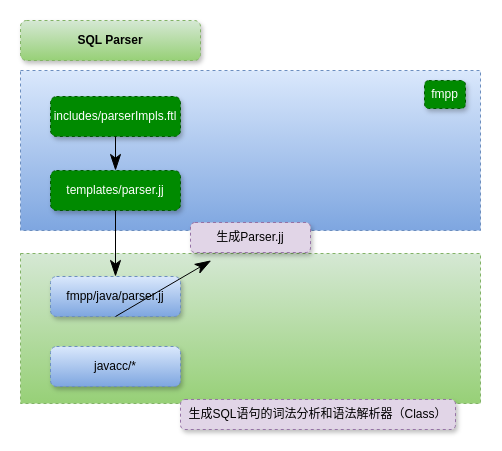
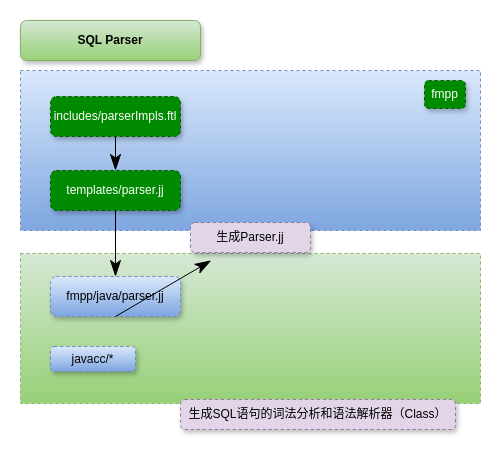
(111, 41) -> (111, 41)
(116, 367) -> (93, 359)
